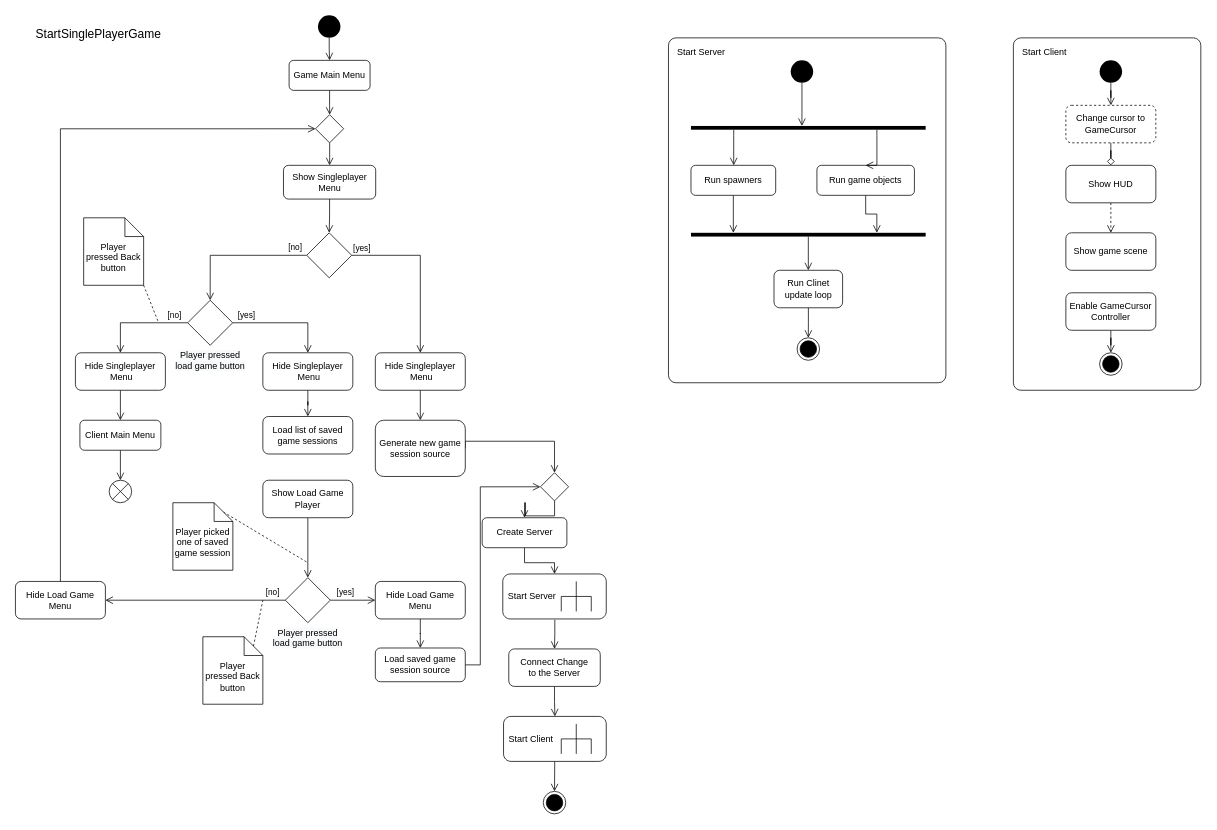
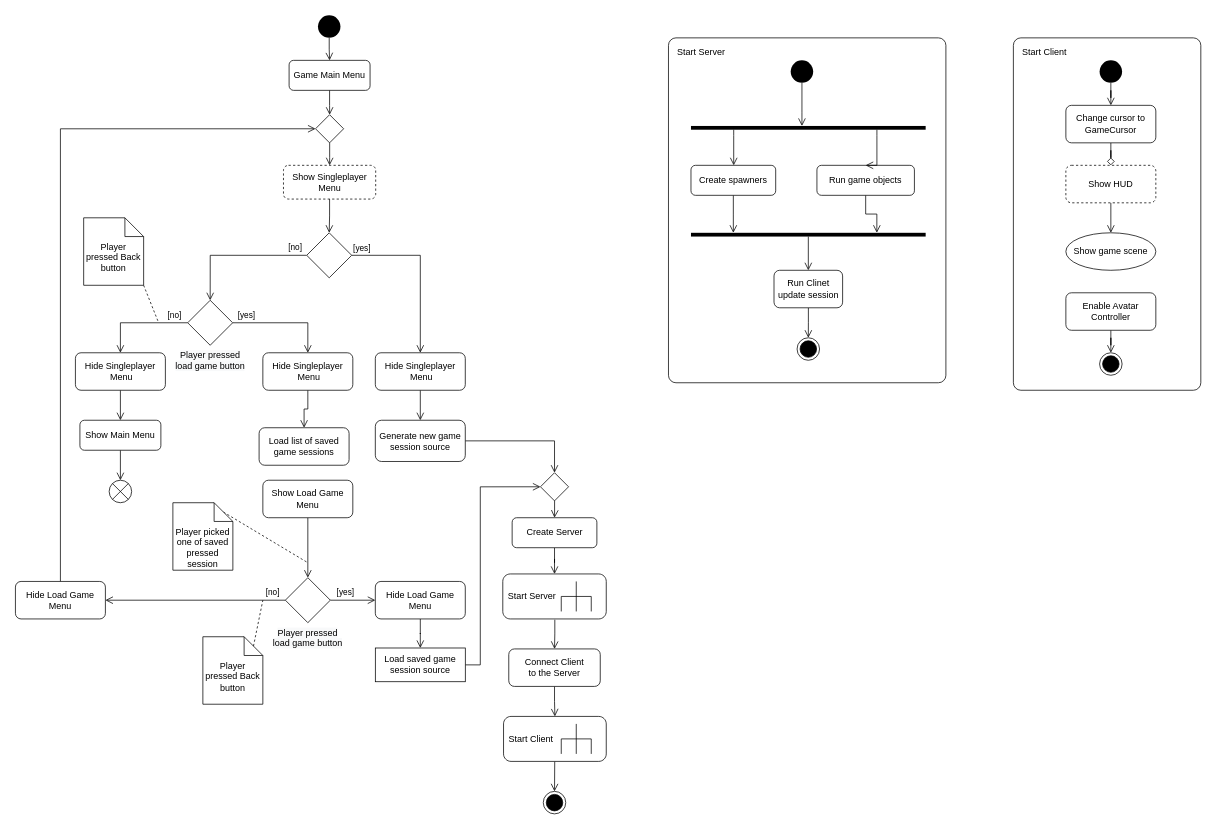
(99, 34) -> none
(1111, 124) -> (1111, 124)
(734, 180) -> (734, 180)
(330, 182) -> (330, 182)
(1111, 184) -> (1111, 184)
(1111, 217) -> (1111, 217)
(1111, 252) -> (1111, 252)
(809, 289) -> (809, 289)
(1111, 312) -> (1111, 312)
(120, 435) -> (120, 435)
(308, 435) -> (304, 447)
(420, 449) -> (420, 441)
(308, 499) -> (308, 499)
(525, 533) -> (555, 533)
(203, 548) -> (203, 548)
(420, 665) -> (420, 665)
(555, 668) -> (555, 668)
